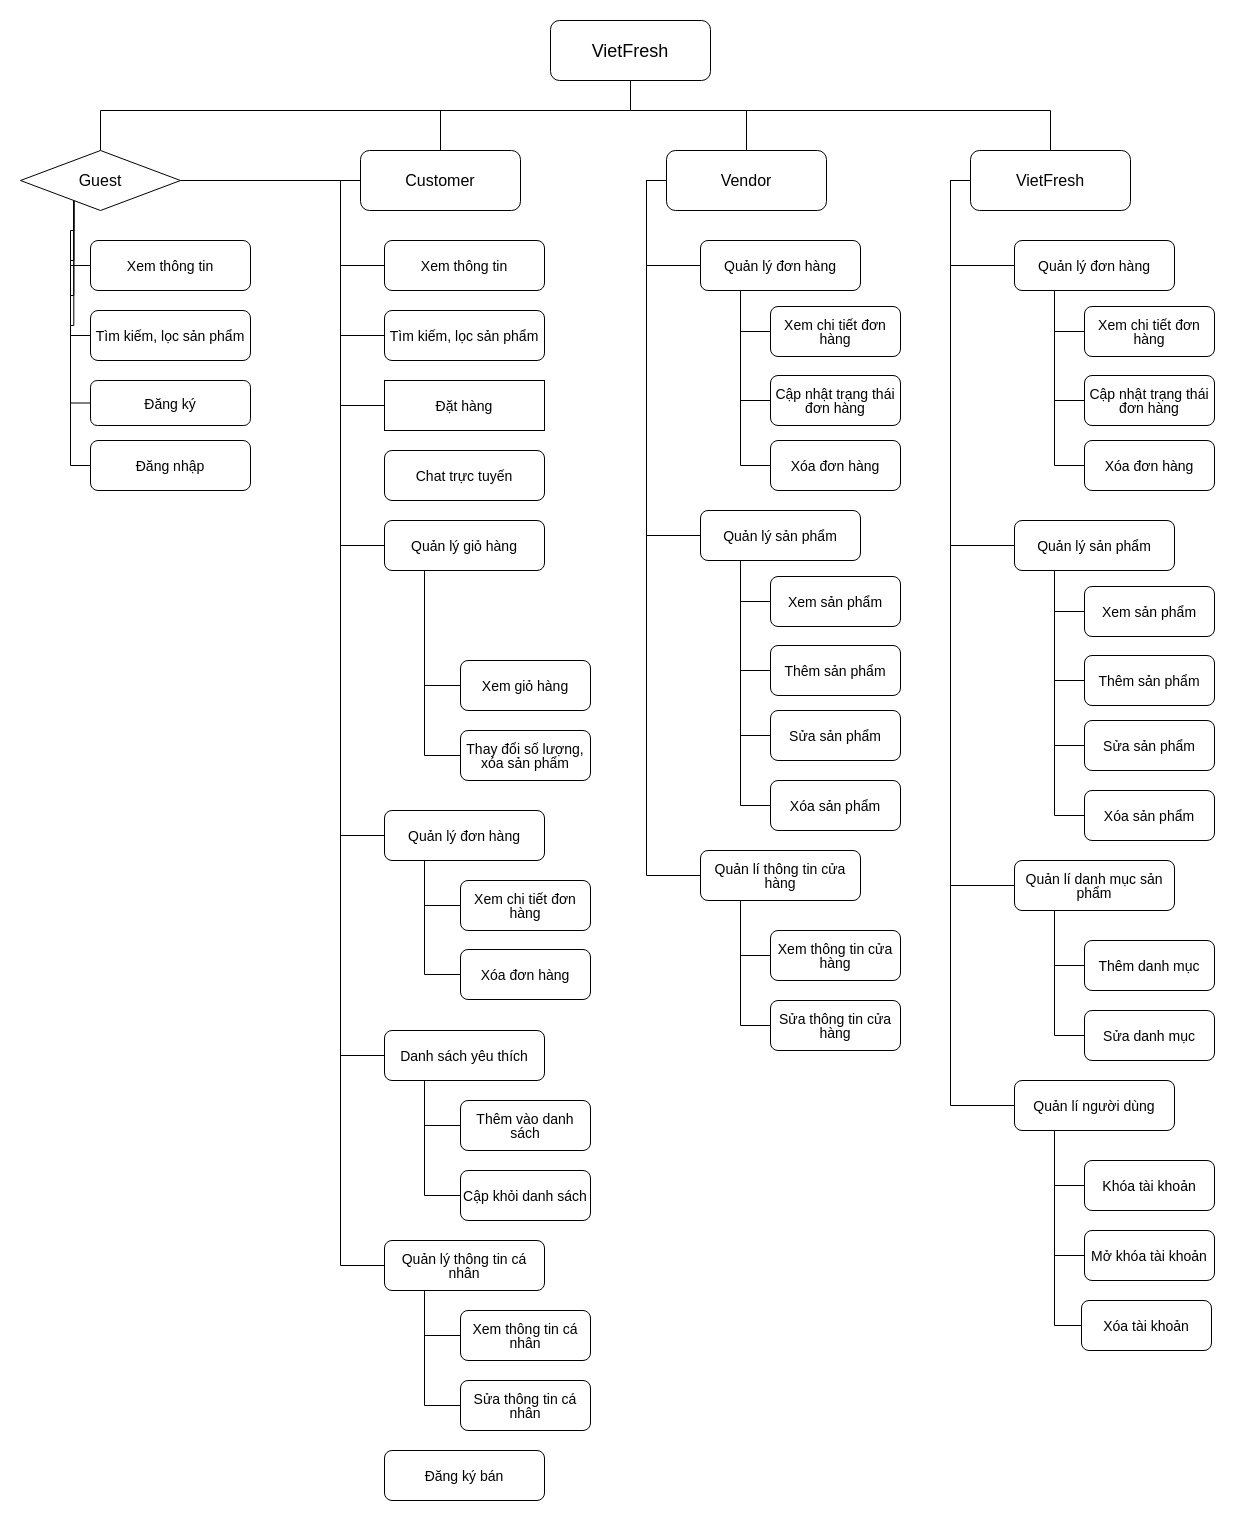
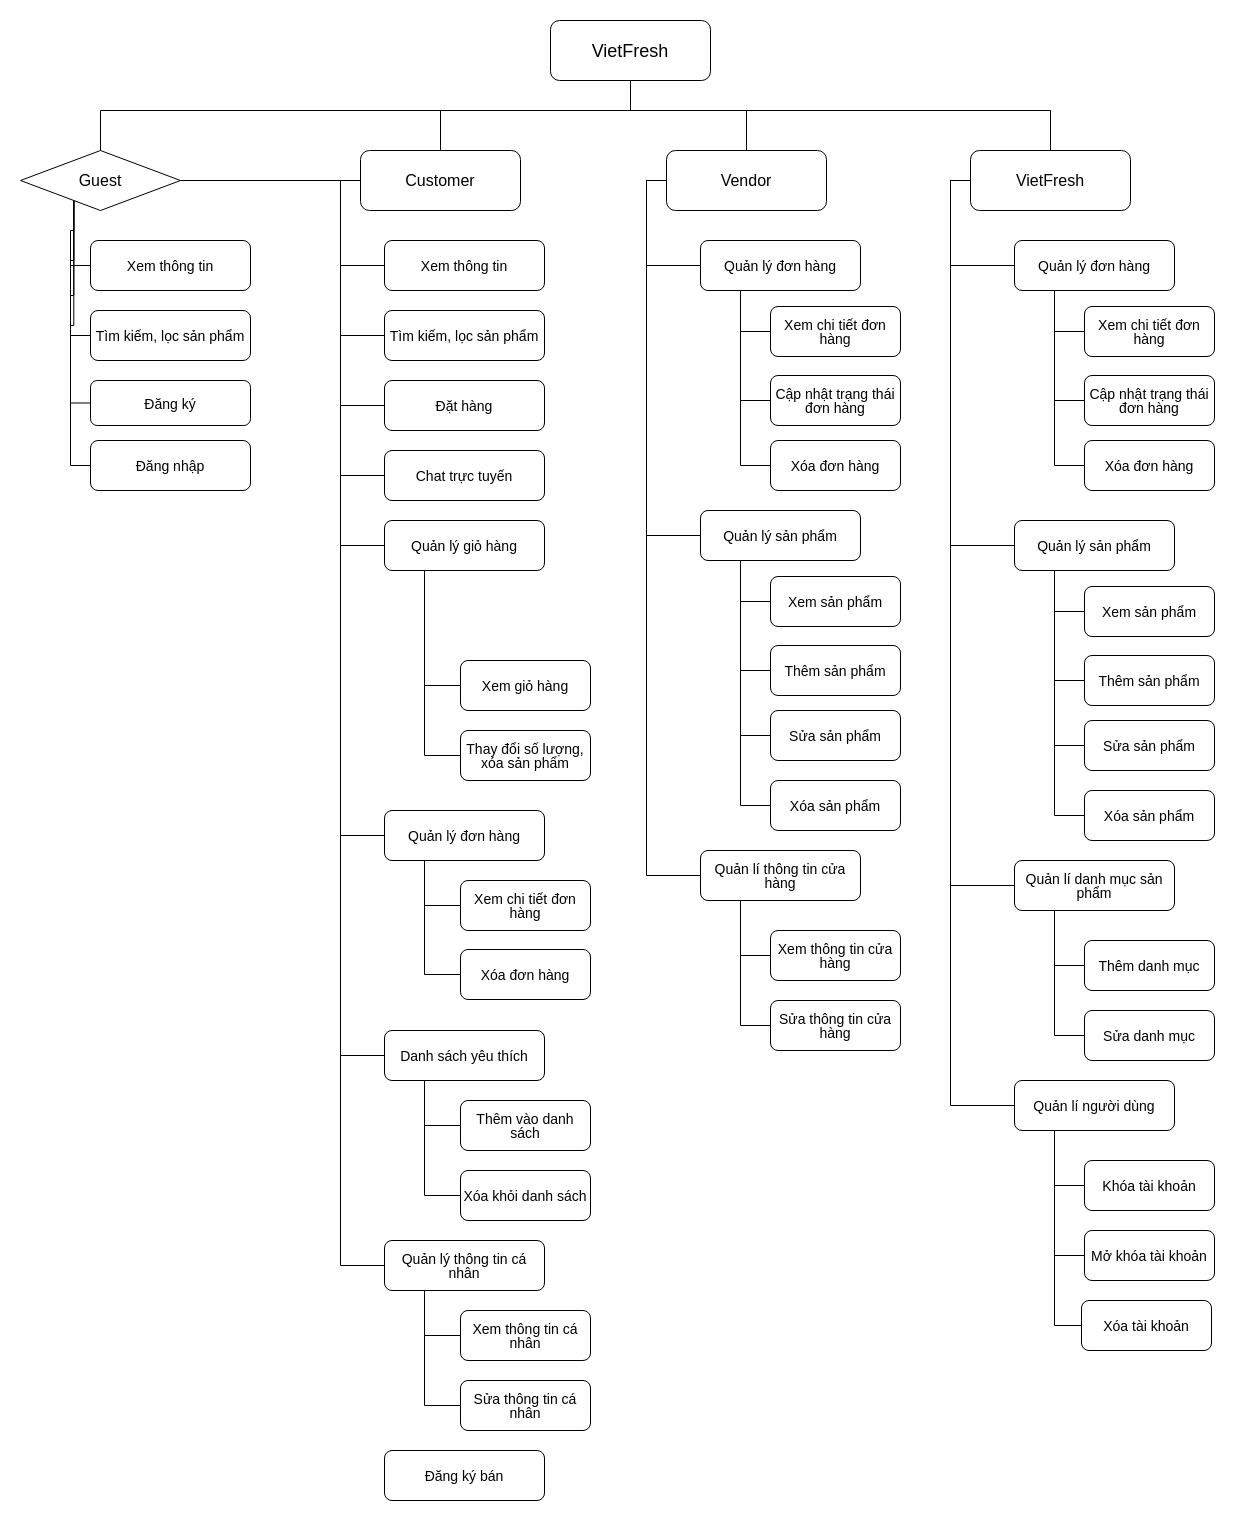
(465, 406) -> (465, 406)
none -> (363, 476)
(526, 1196) -> (526, 1196)
